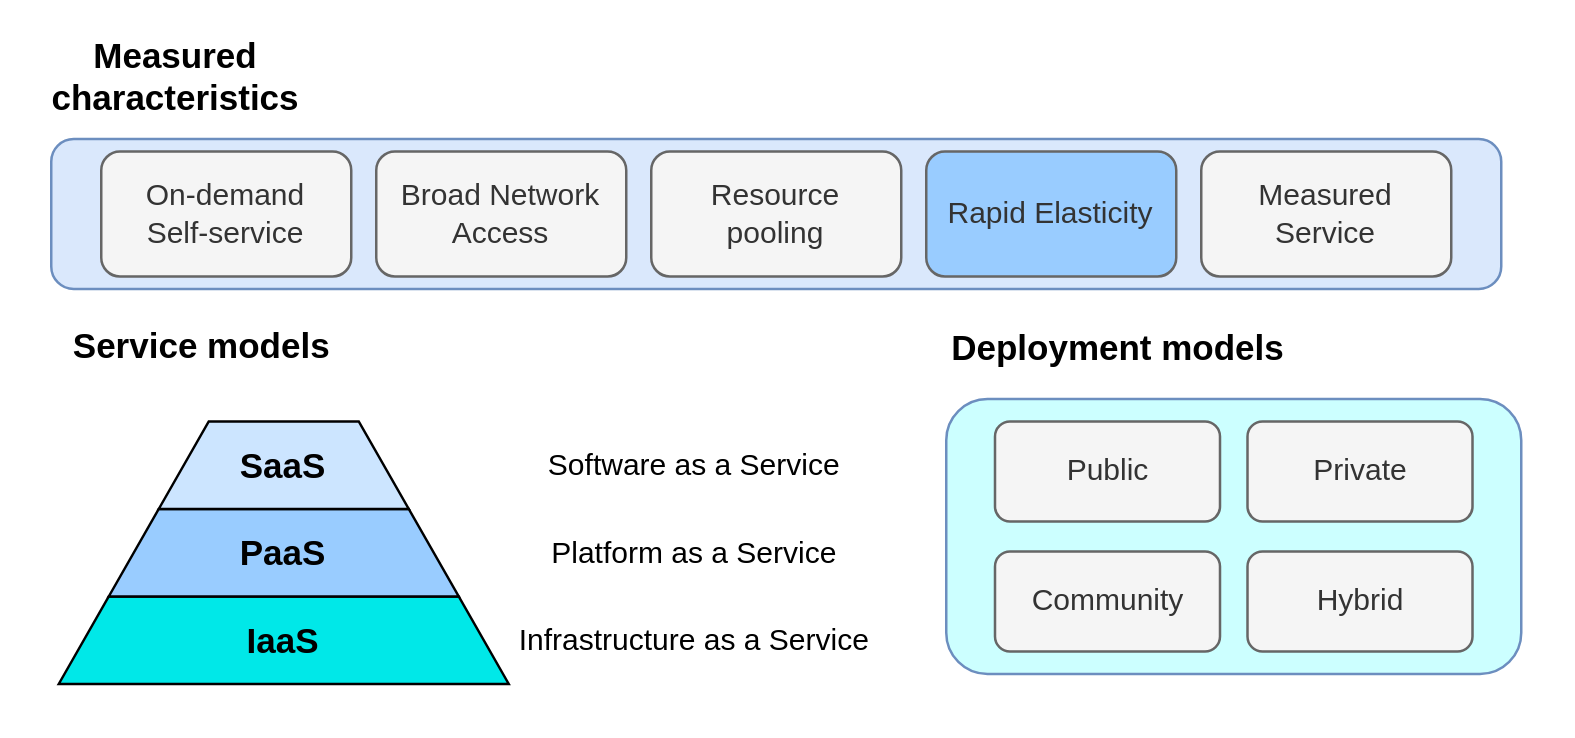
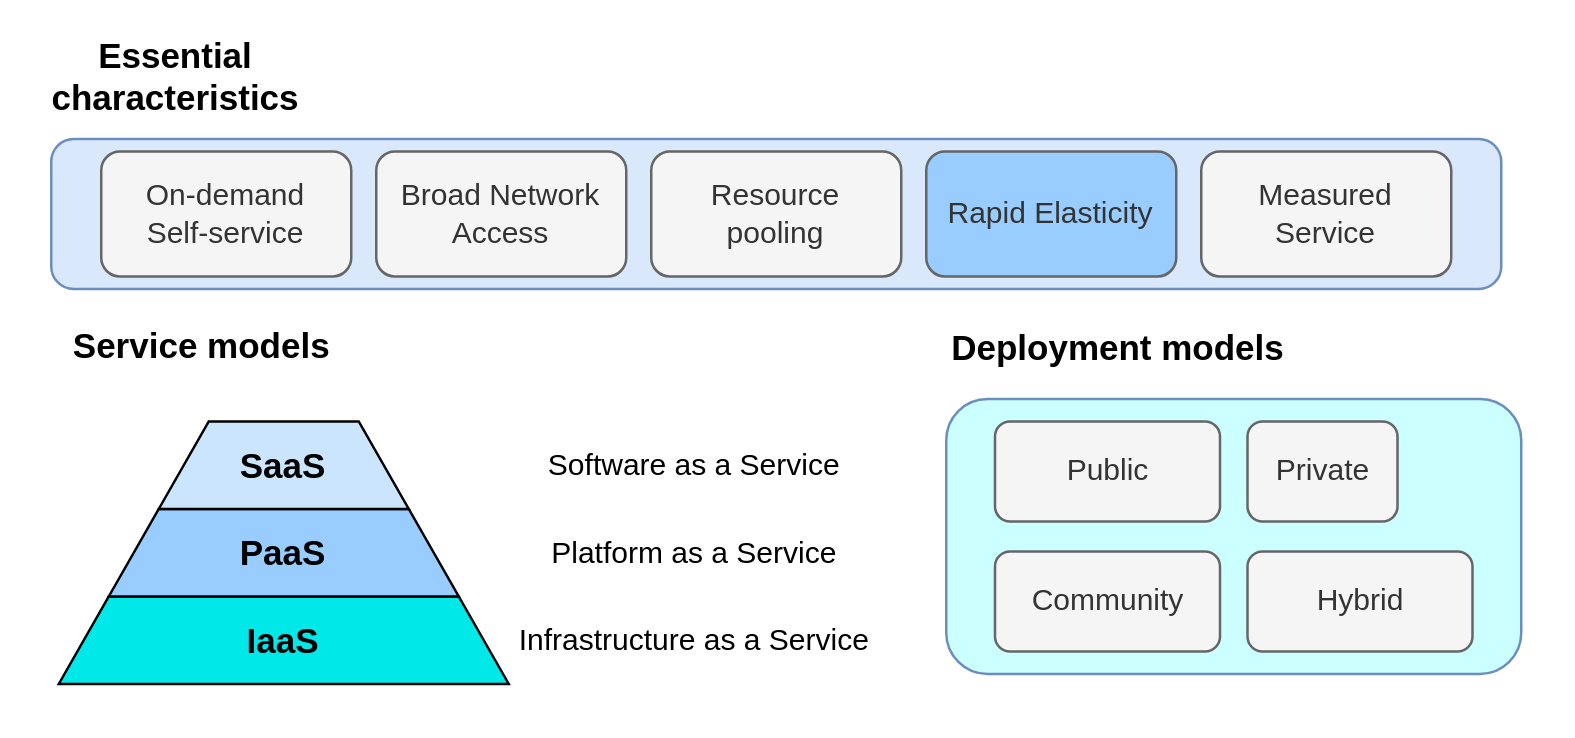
(176, 76) -> (176, 76)
(1360, 471) -> (1323, 471)
